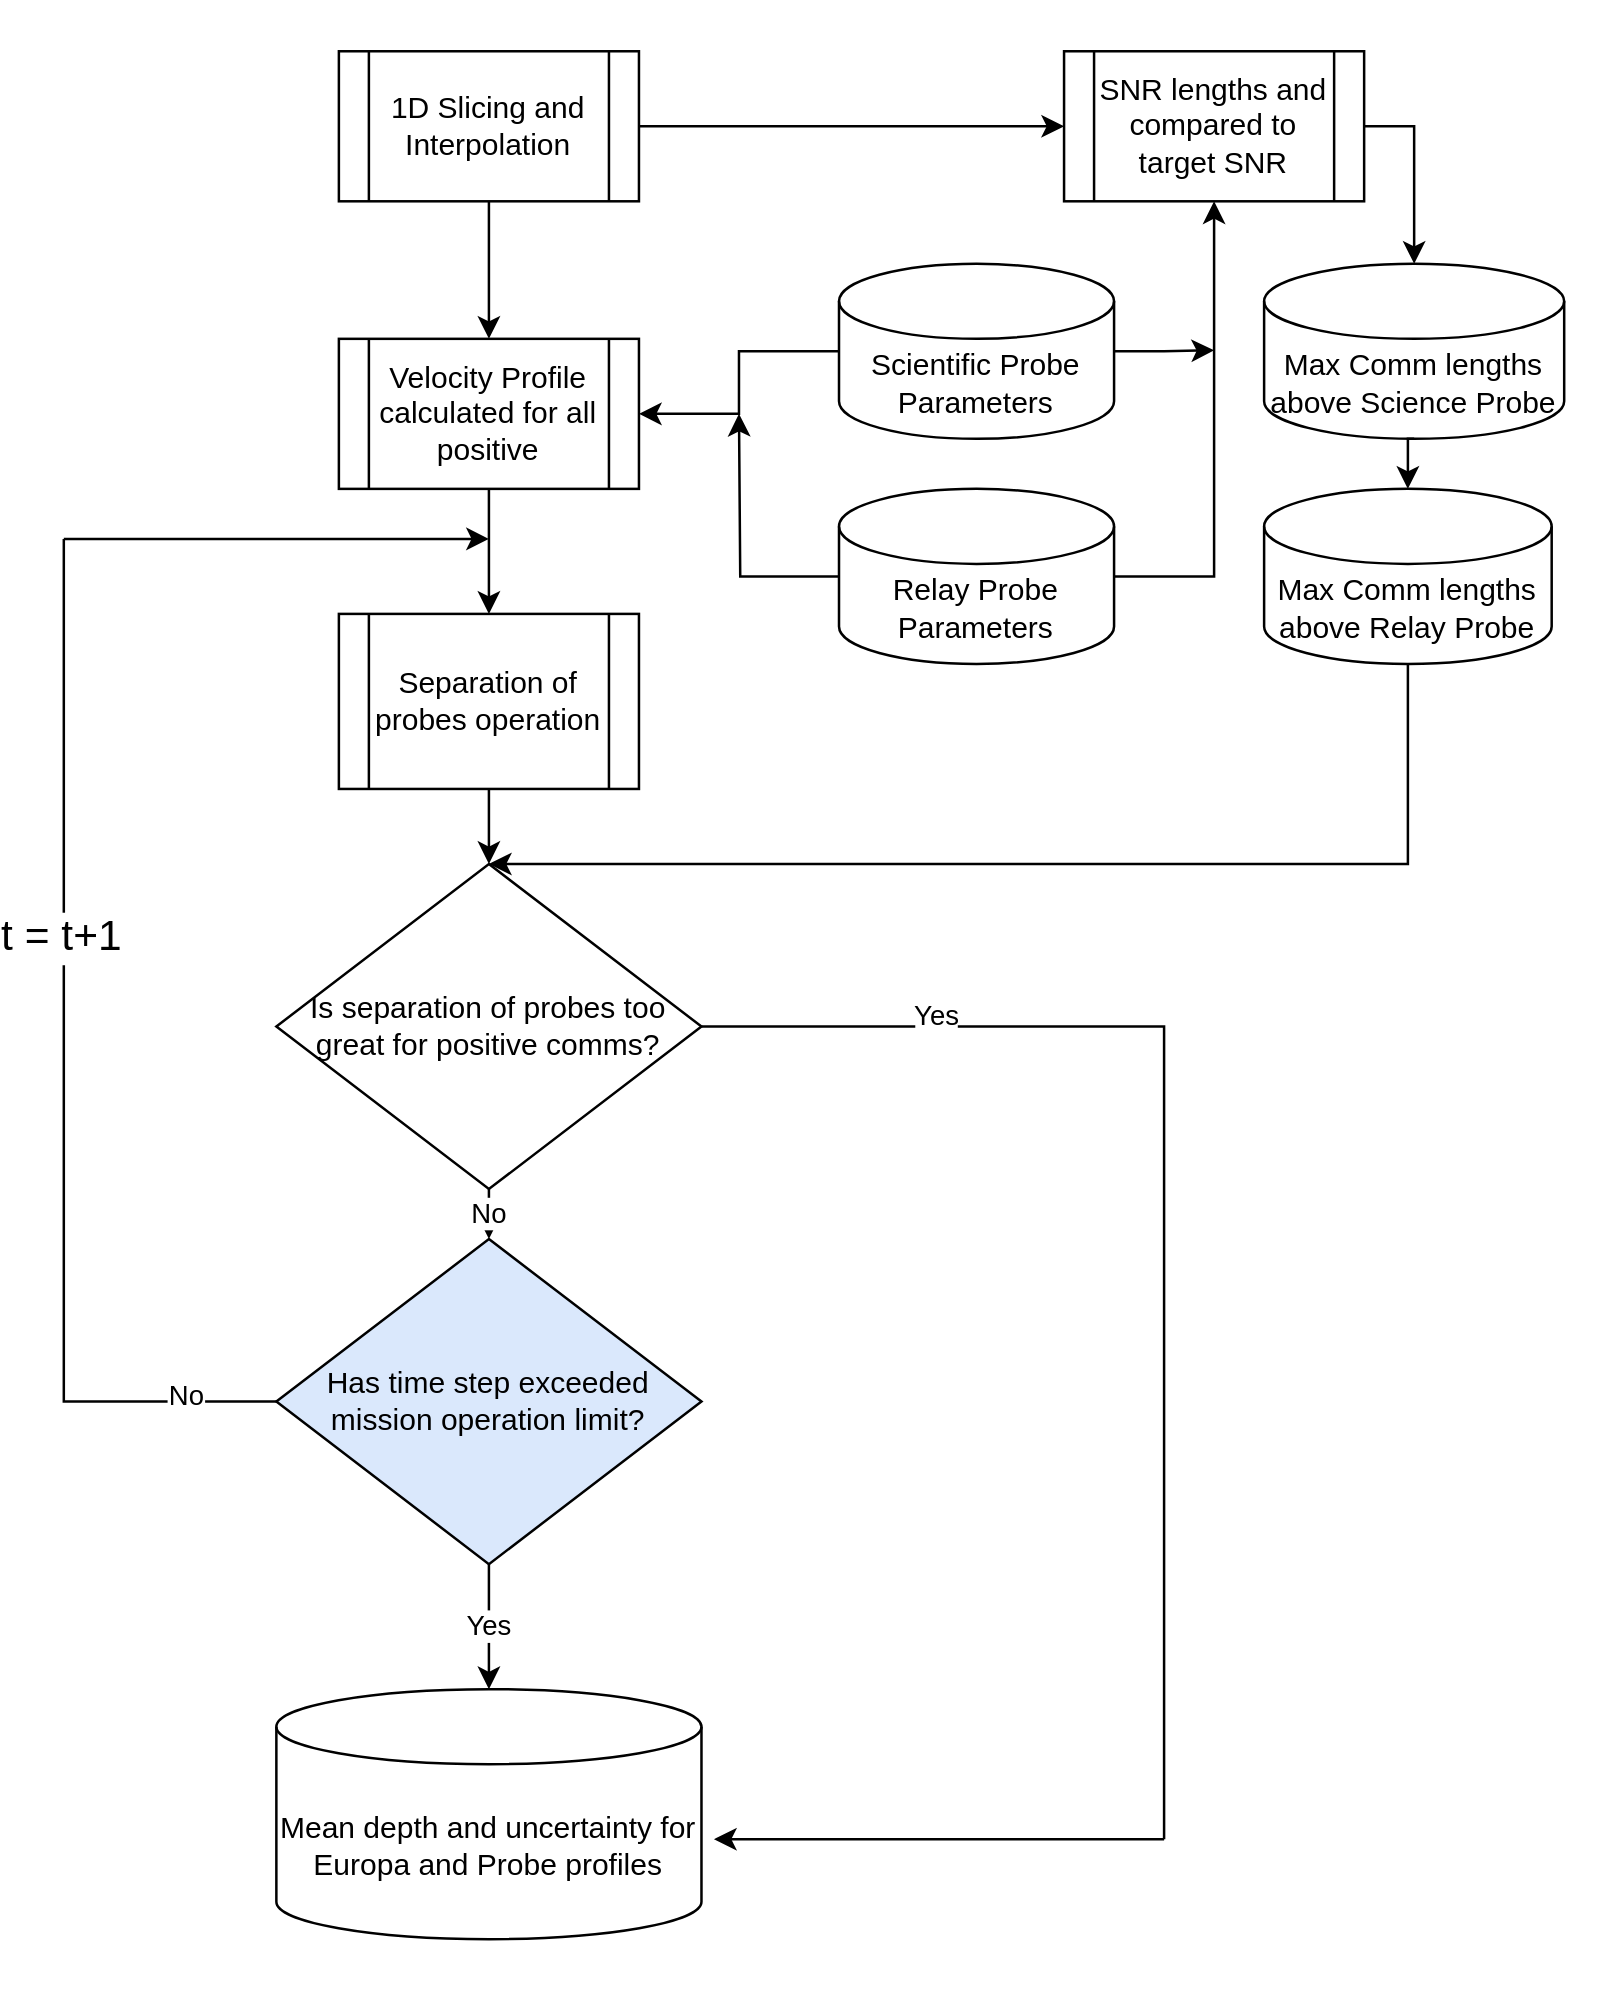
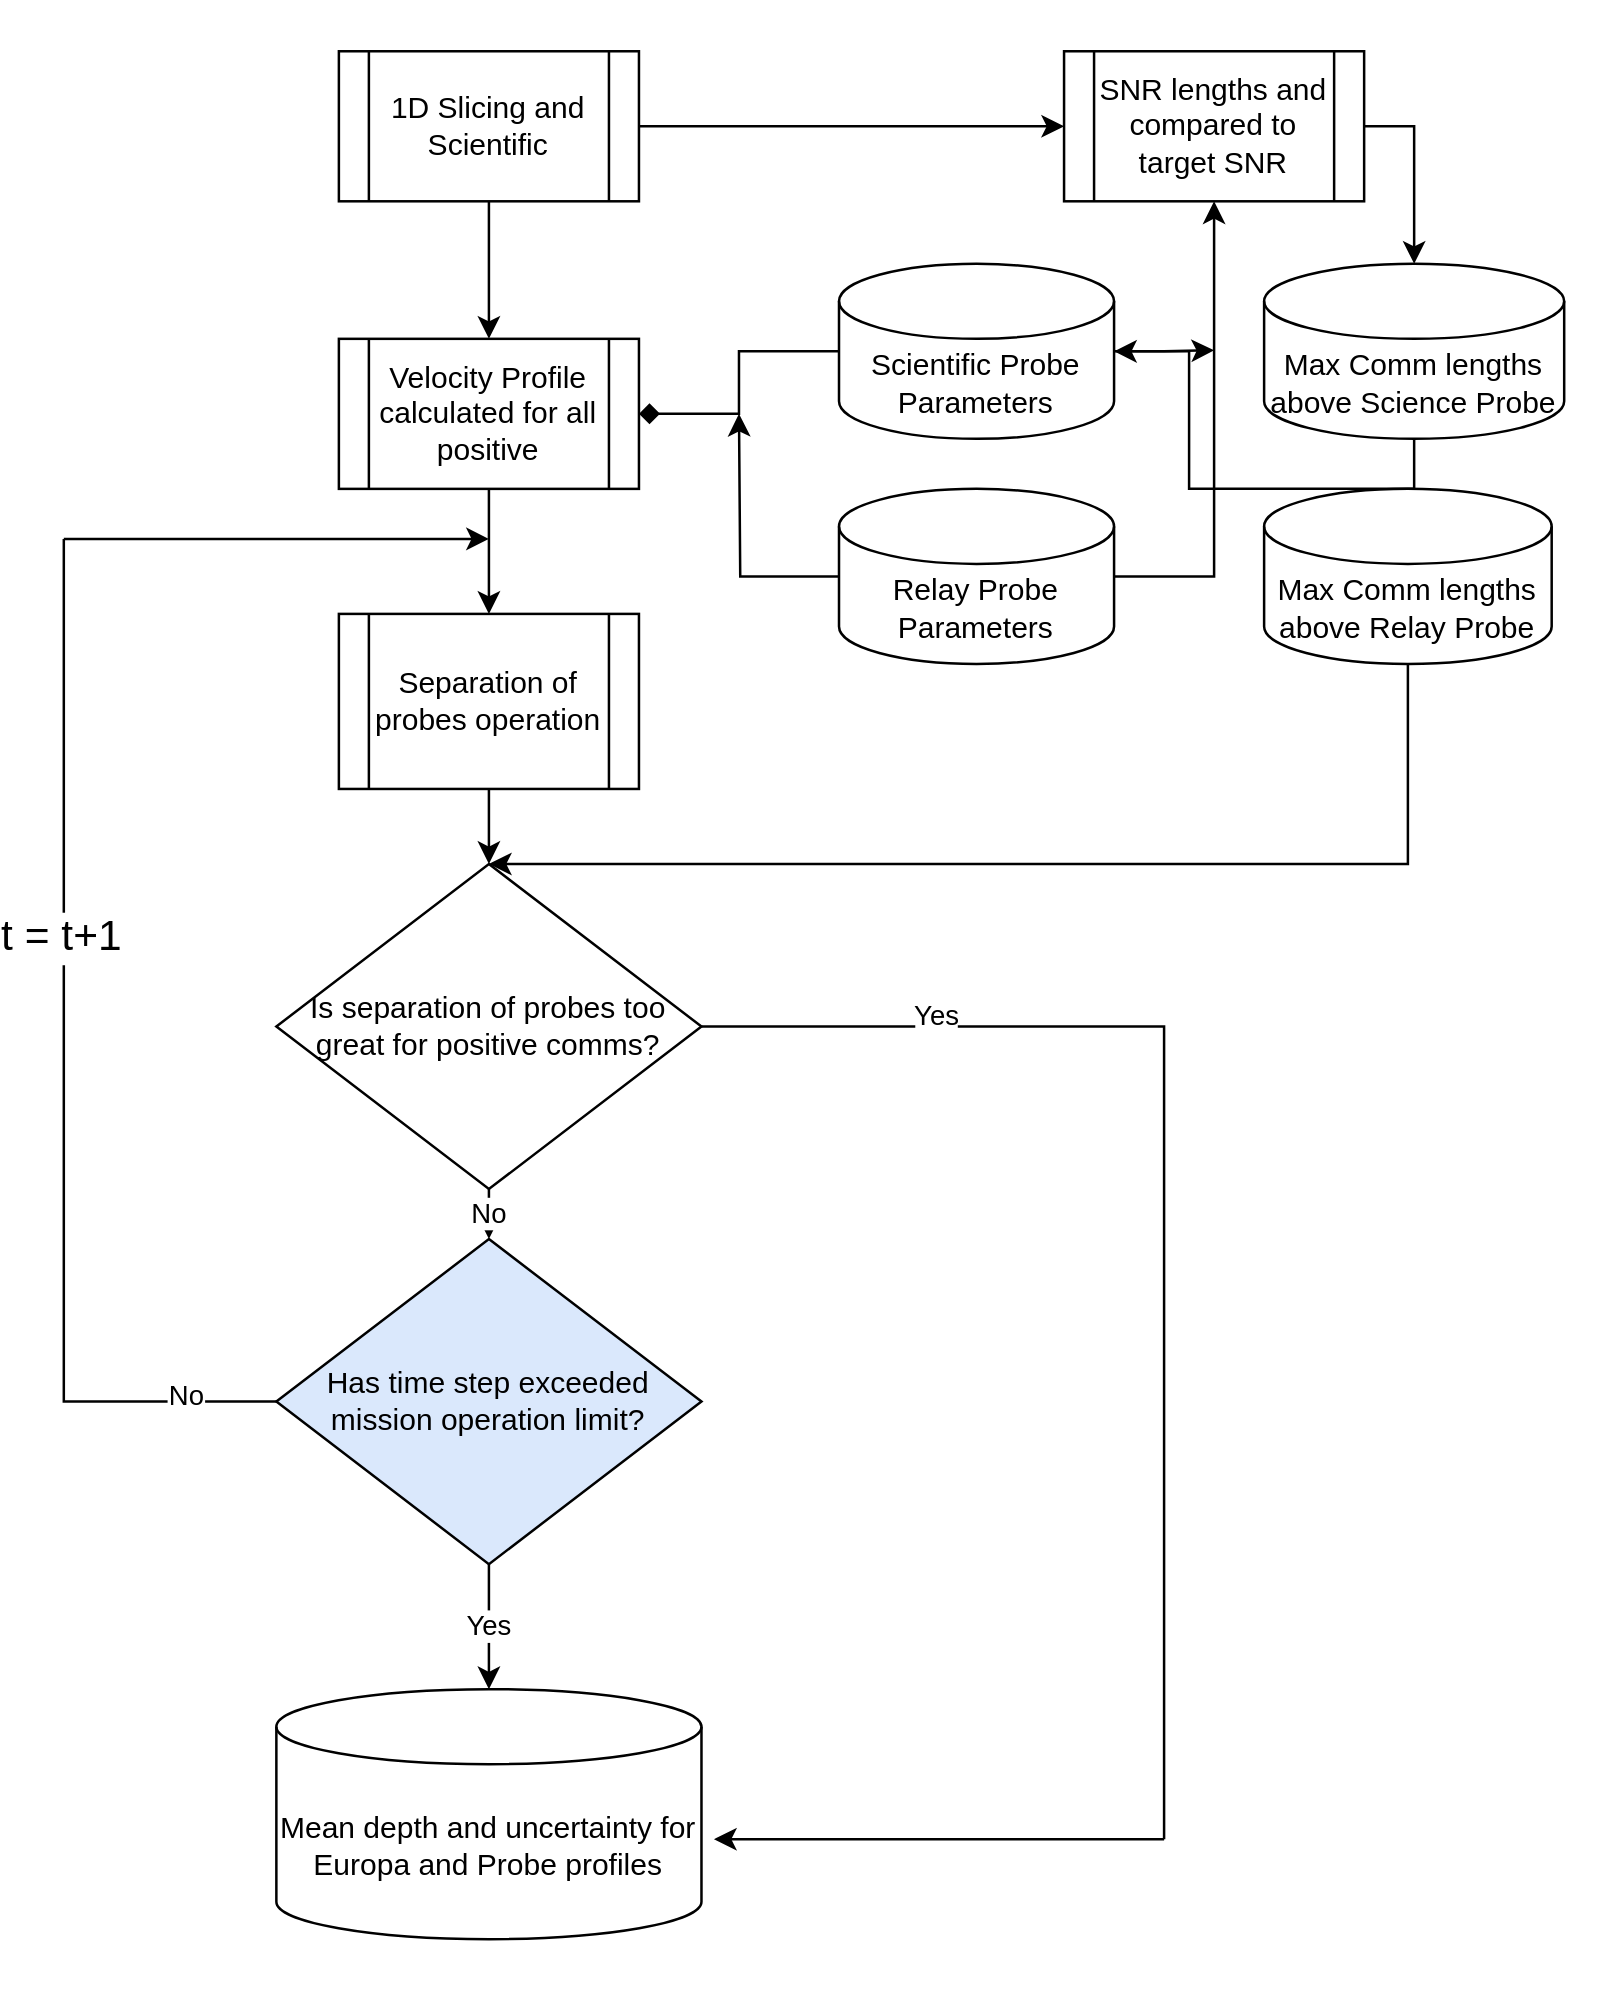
(489, 126) -> (489, 126)
(657, 414) -> (659, 414)
(1408, 453) -> (1303, 489)
